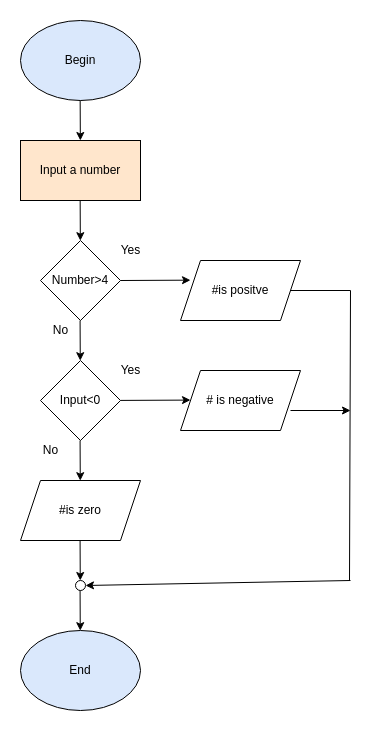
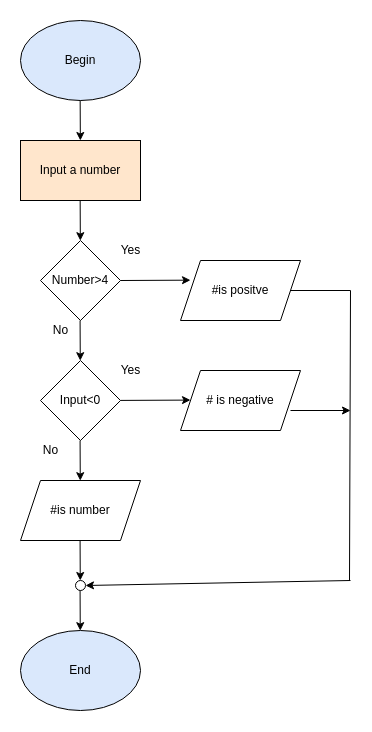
(81, 511) -> (81, 511)
